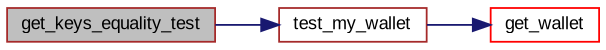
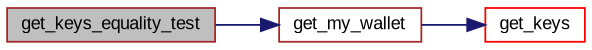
(353, 25) -> (350, 25)
(545, 25) -> (535, 25)
